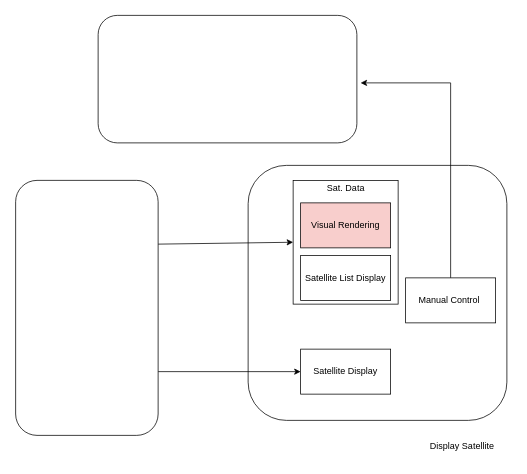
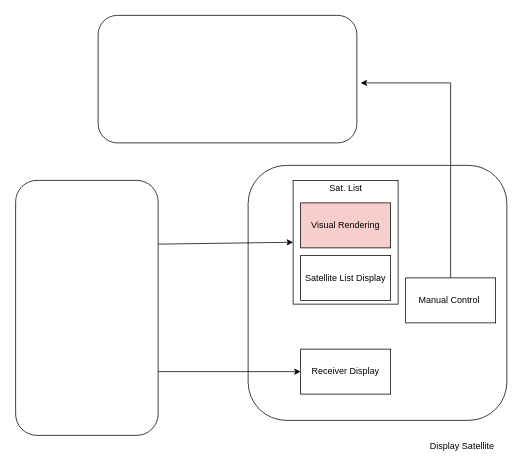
(346, 188) -> (346, 188)
(345, 372) -> (345, 372)
